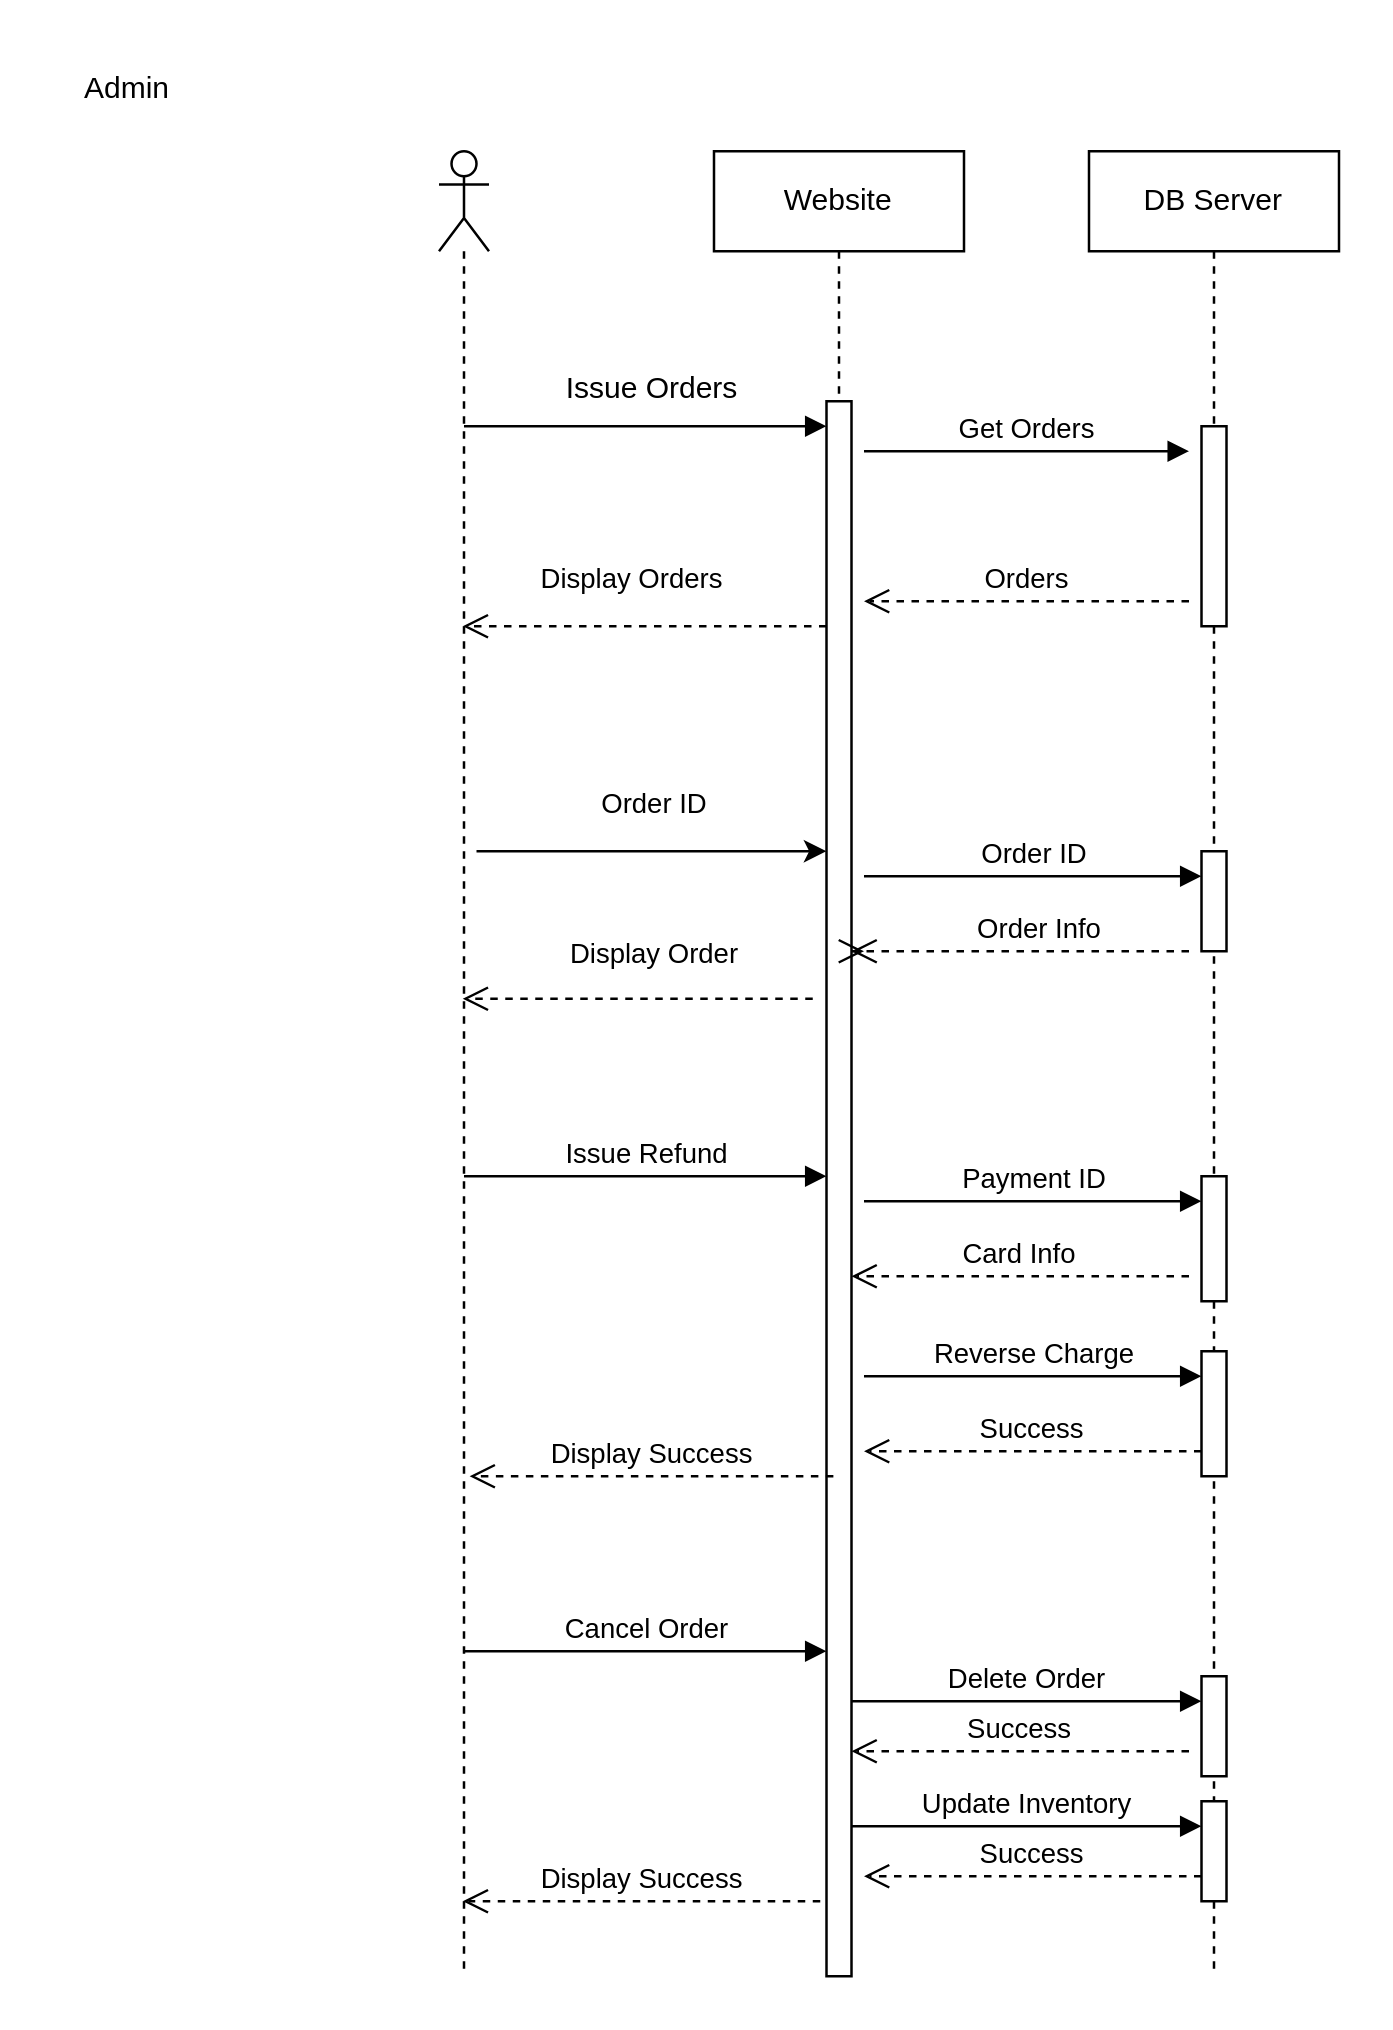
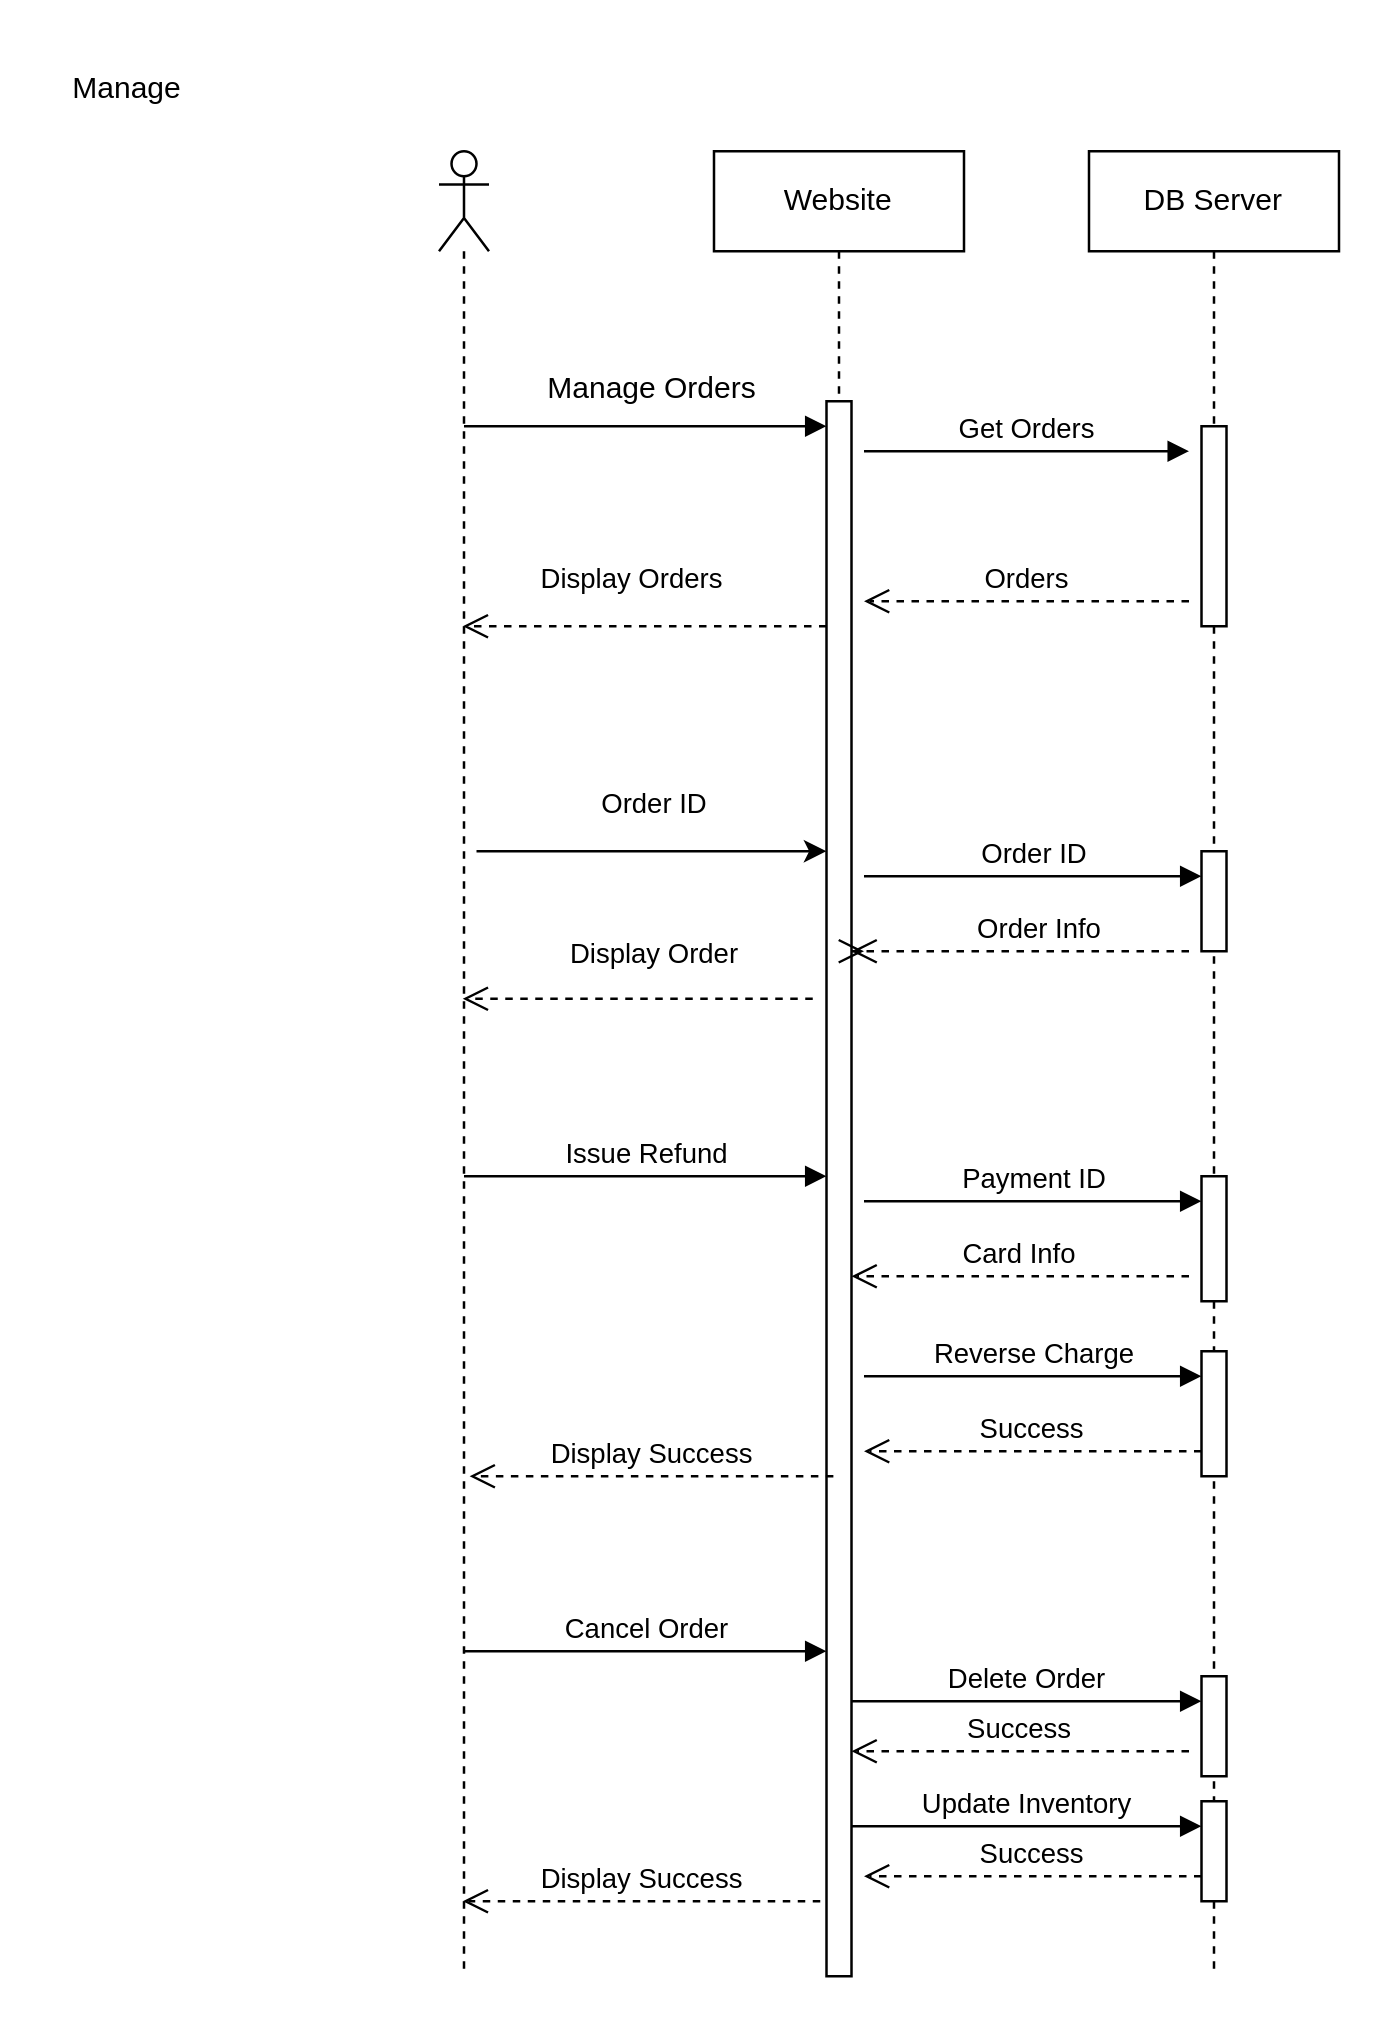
(128, 89) -> (128, 89)
(653, 389) -> (653, 389)
